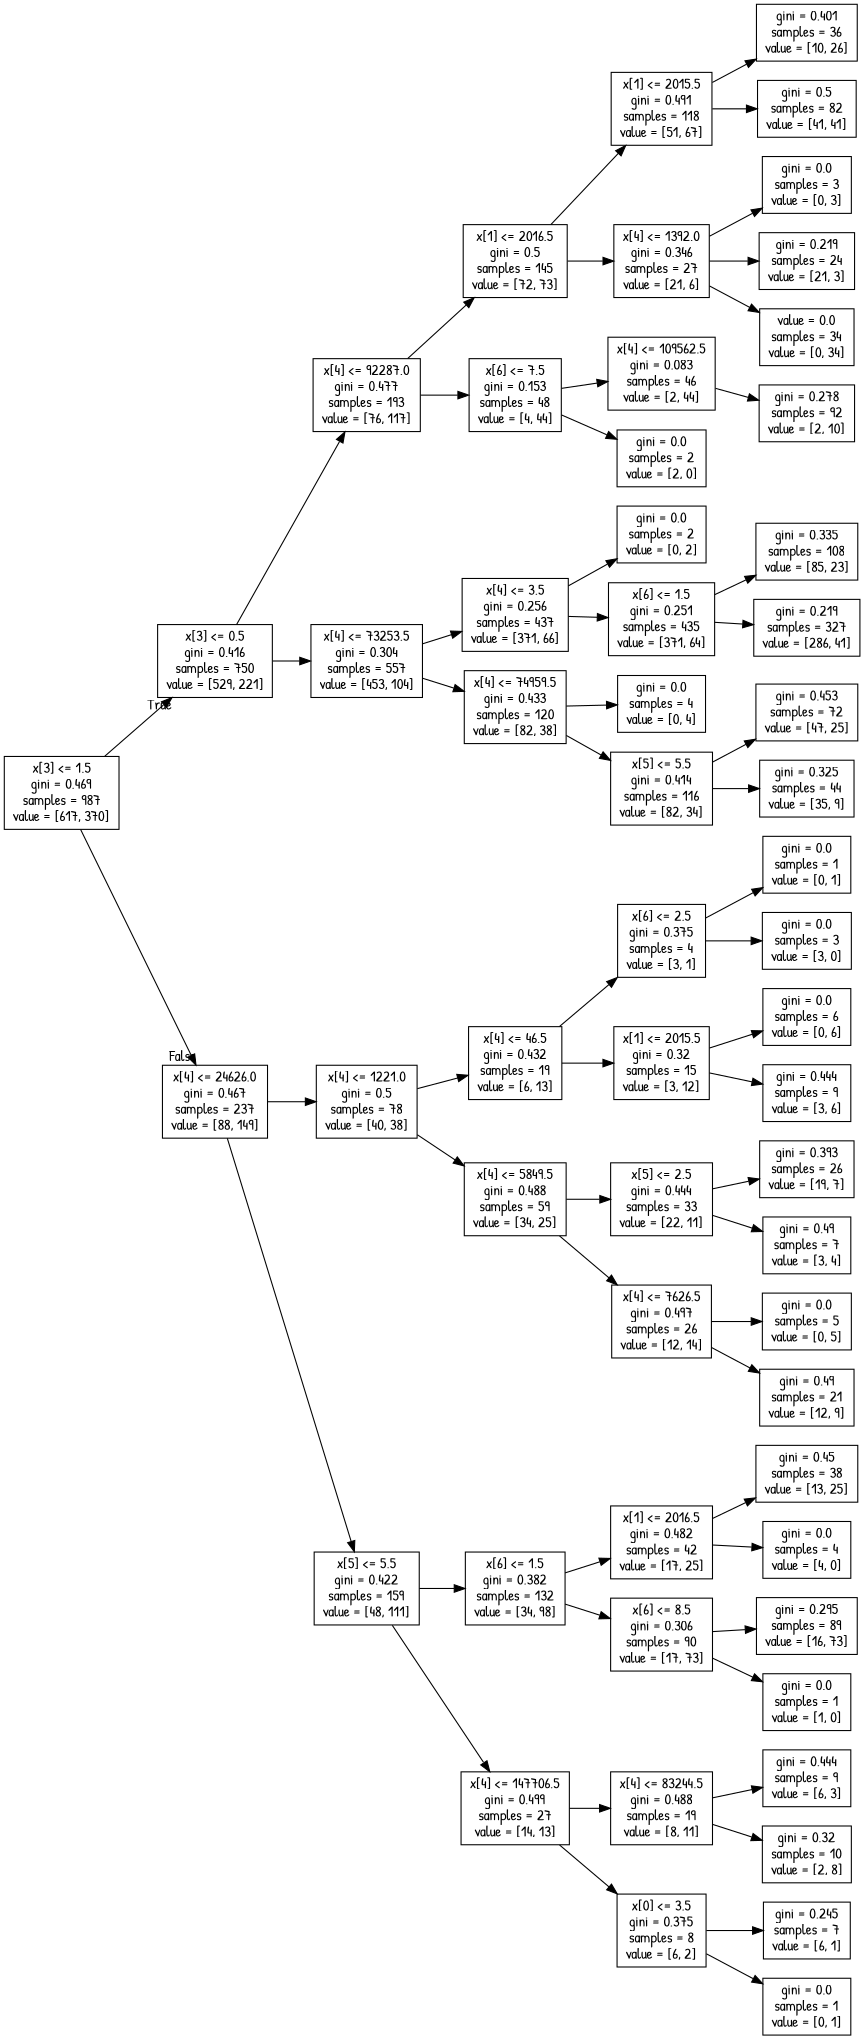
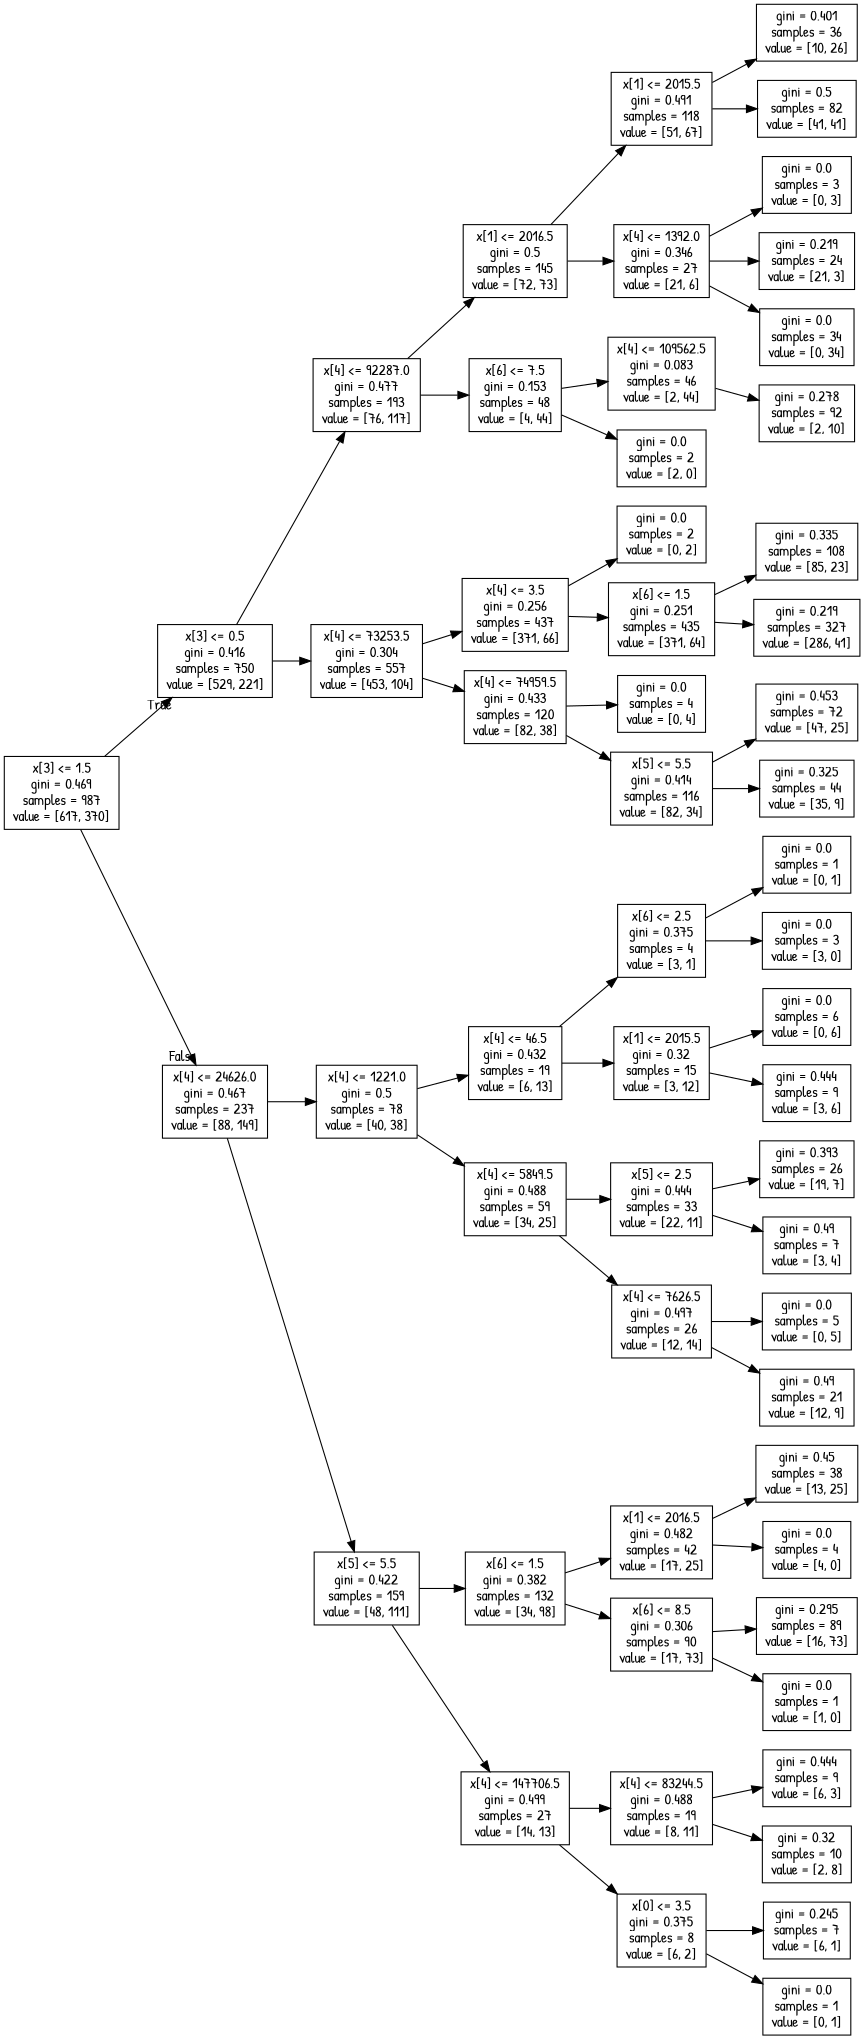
(807, 337) -> (807, 337)
